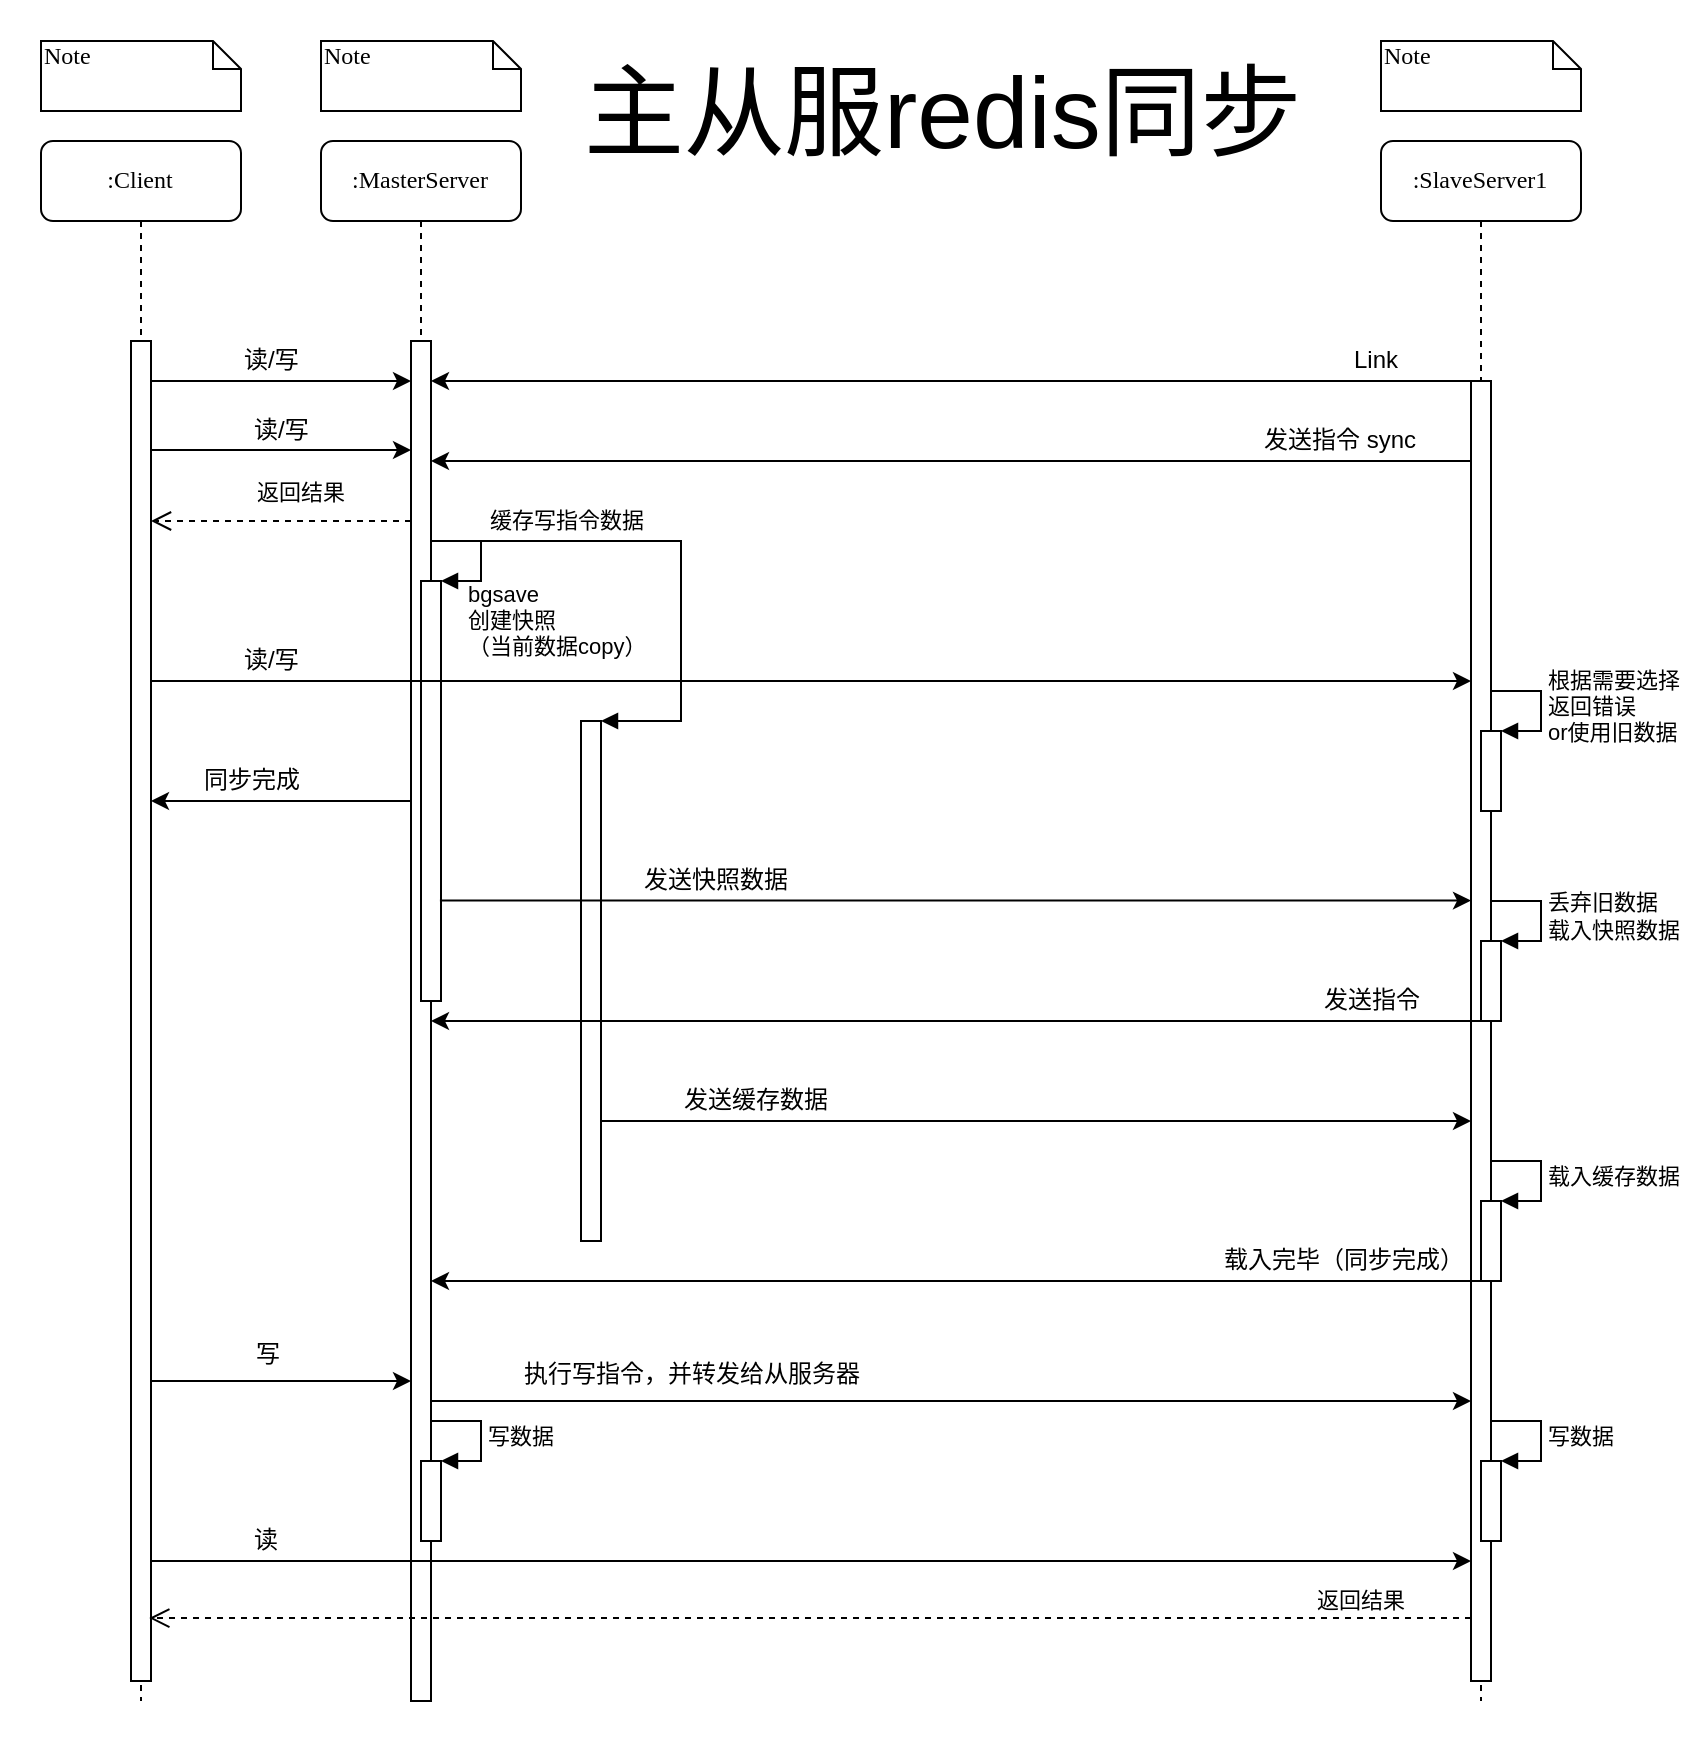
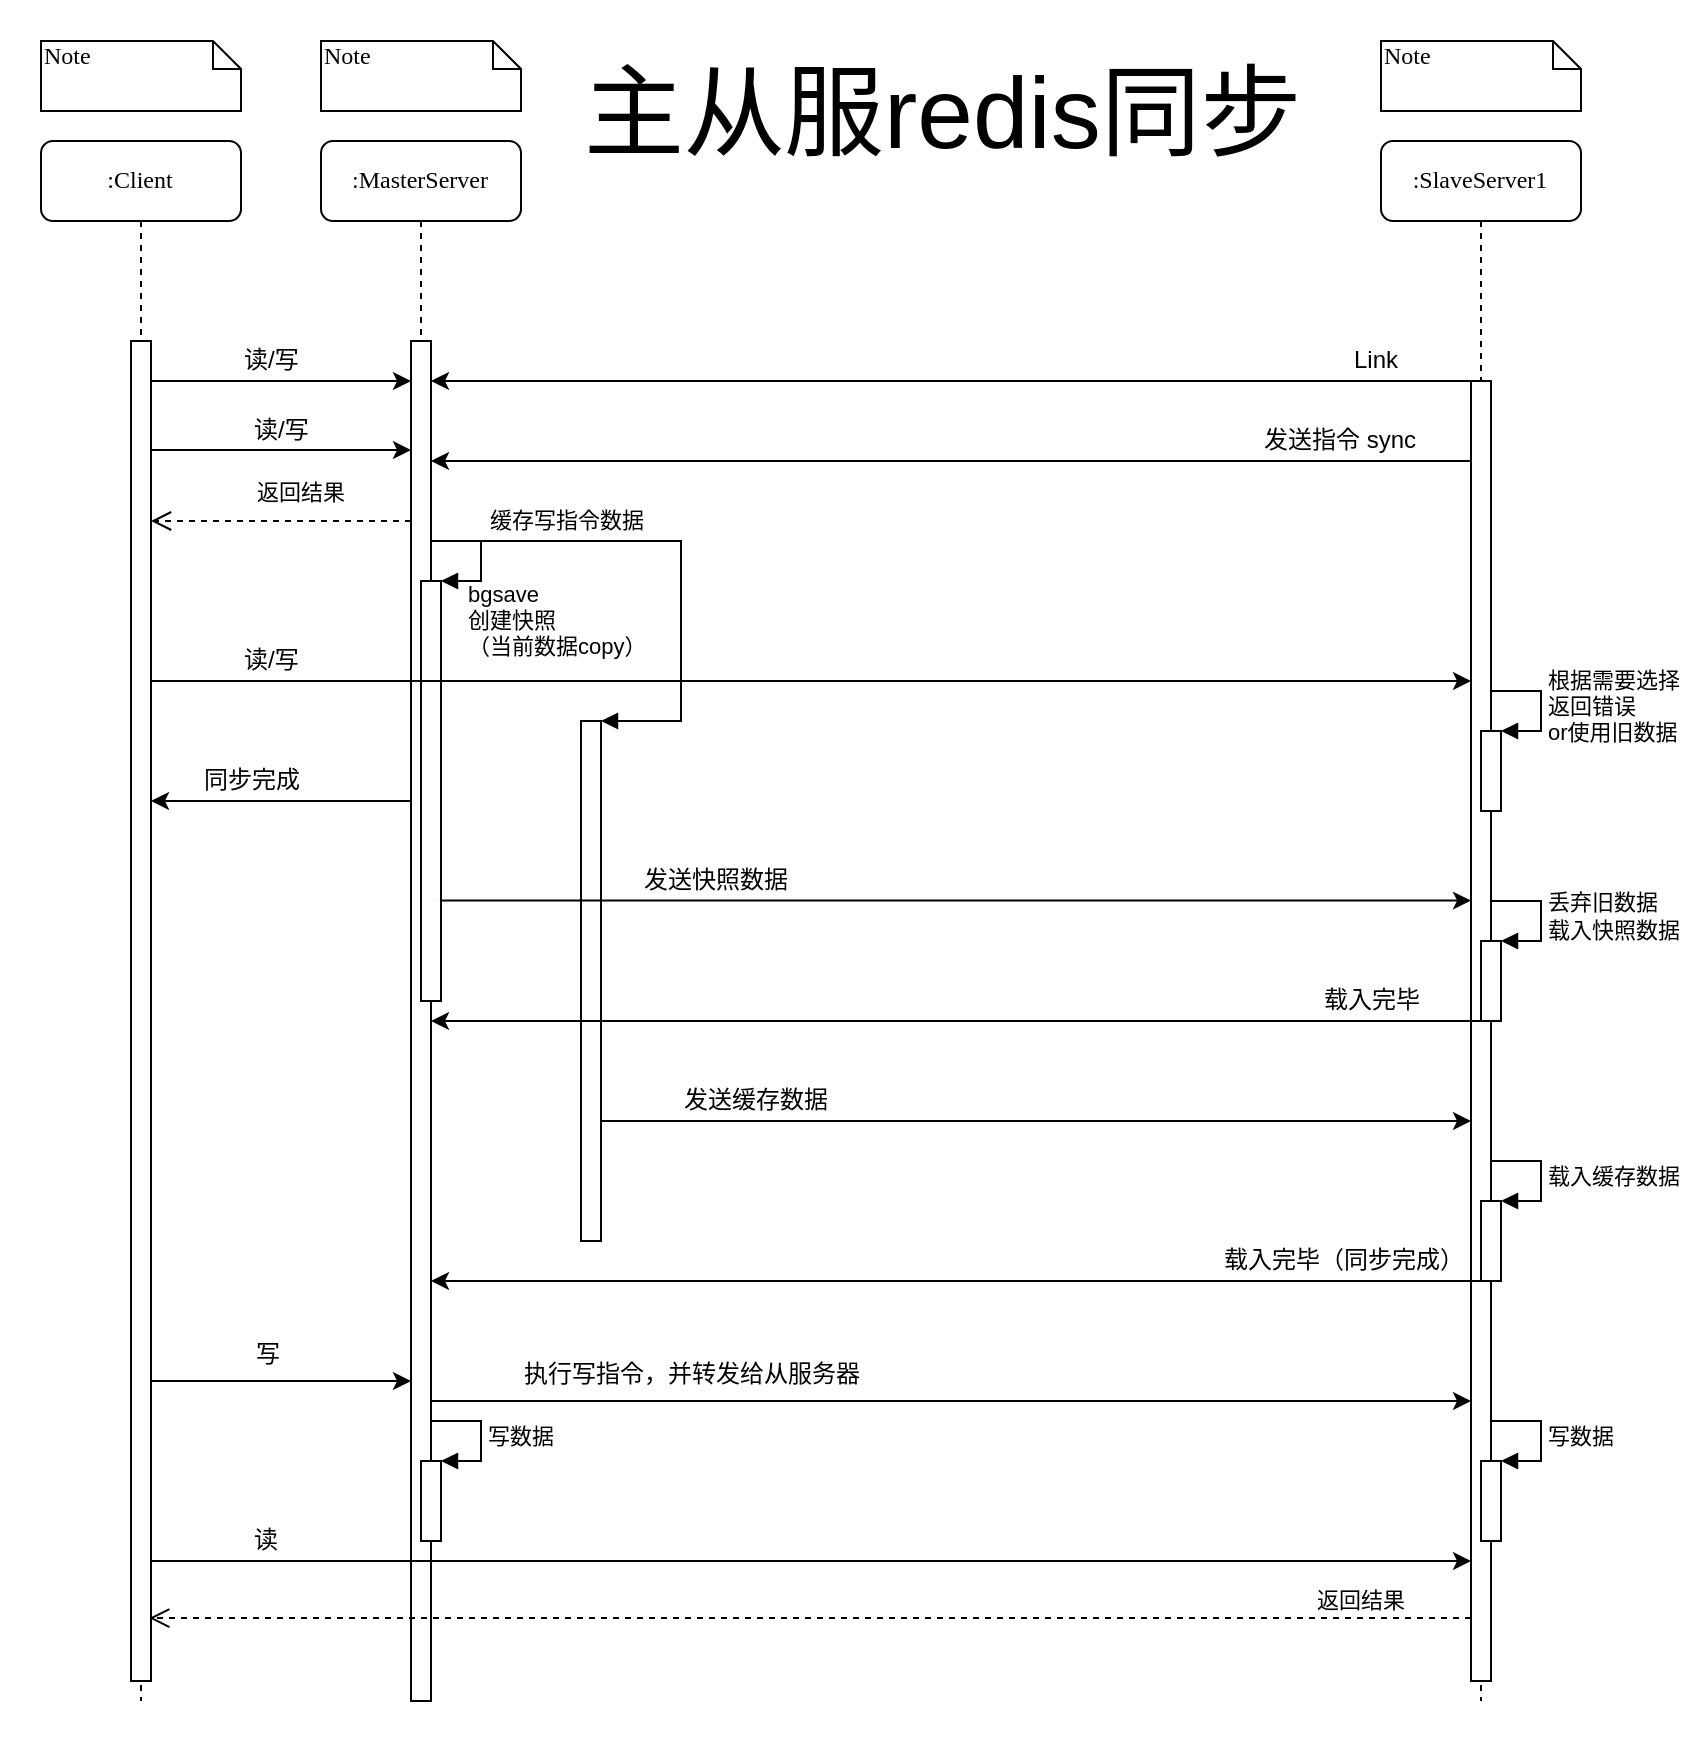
(1373, 1001) -> (1373, 1001)
